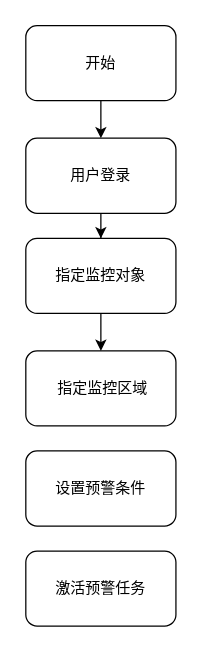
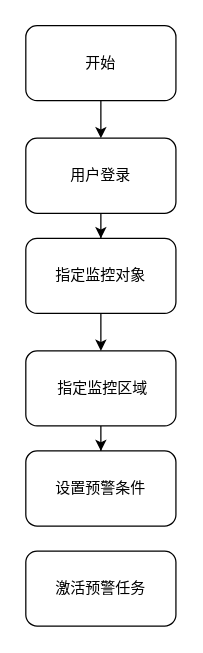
none -> (101, 443)
